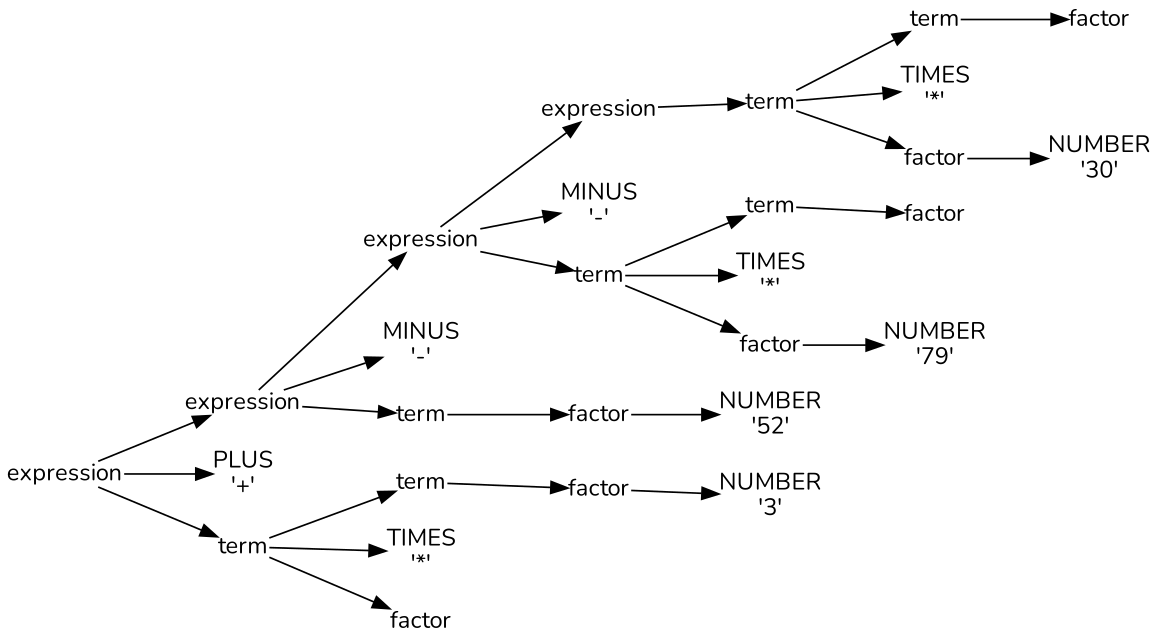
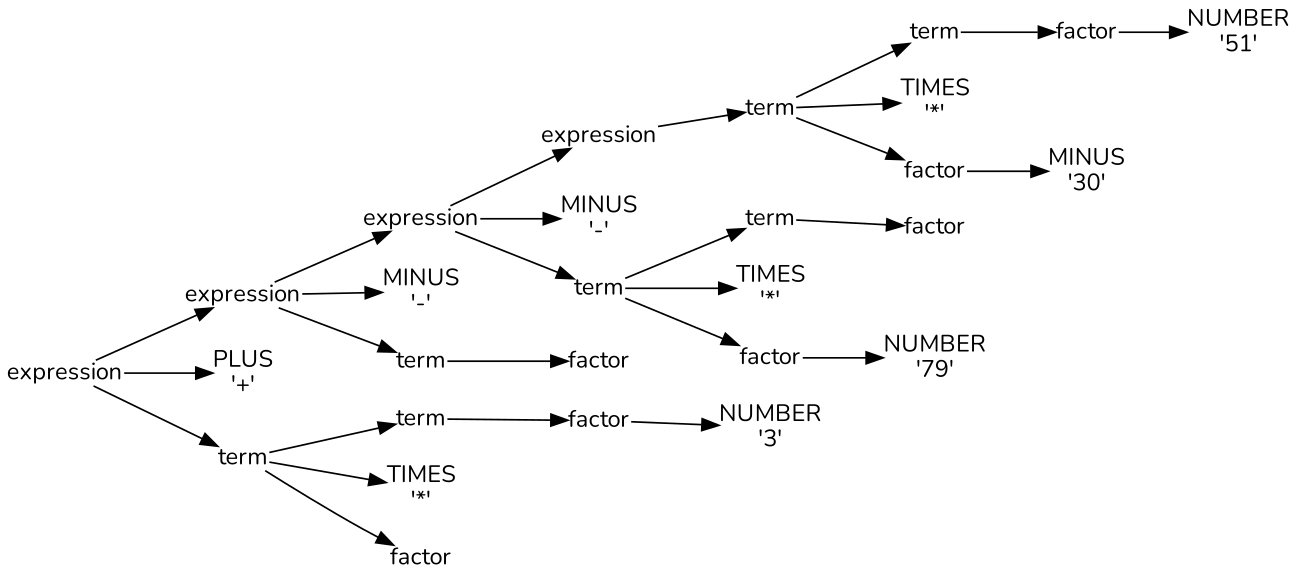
none -> (1239, 32)
(1100, 159) -> (1087, 171)
(771, 415) -> none
